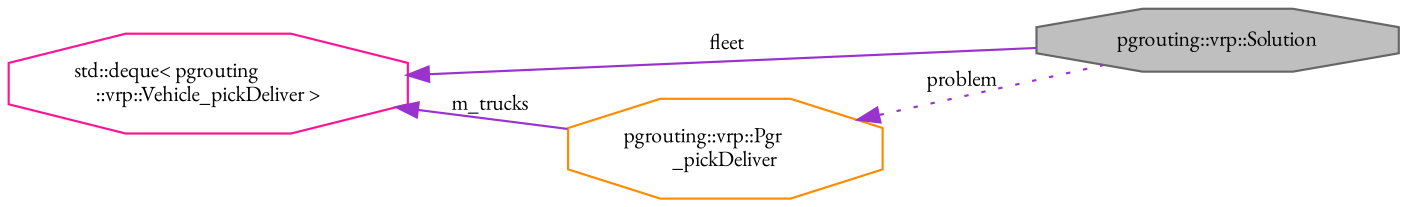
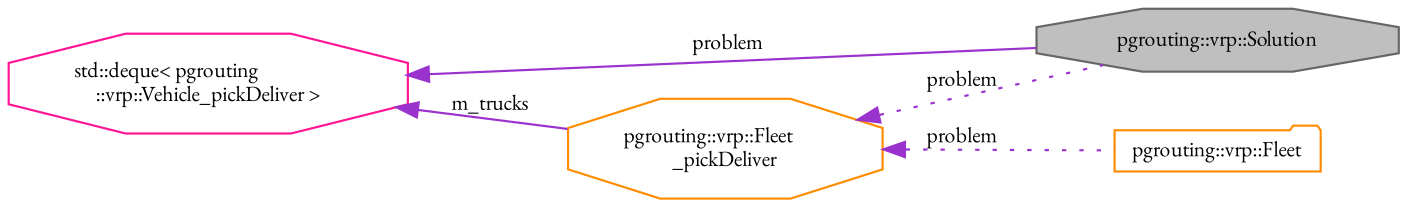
(725, 43) -> (725, 43)
(725, 149) -> (725, 149)
none -> (1218, 151)
